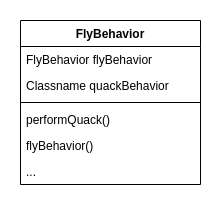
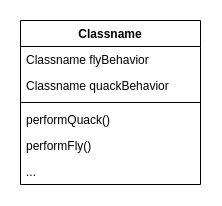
(110, 34) -> (110, 34)
(95, 60) -> (90, 60)
(67, 146) -> (65, 146)
